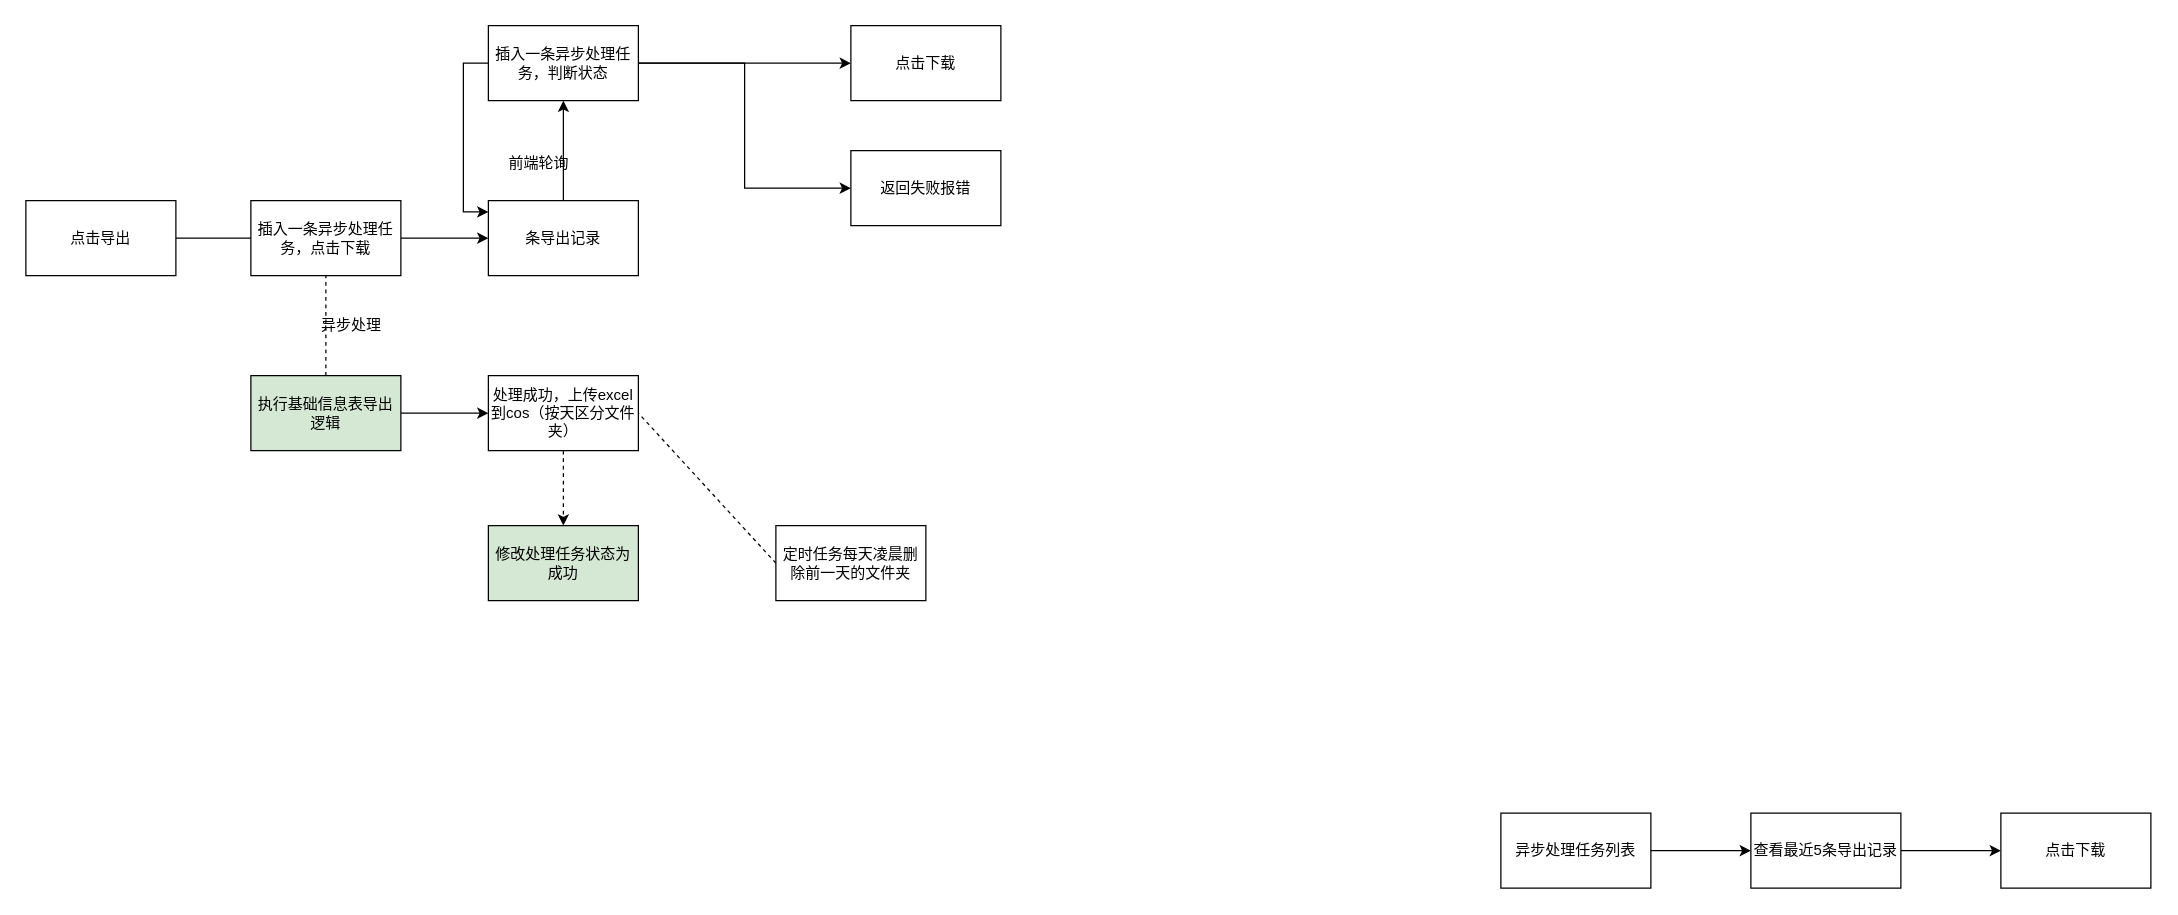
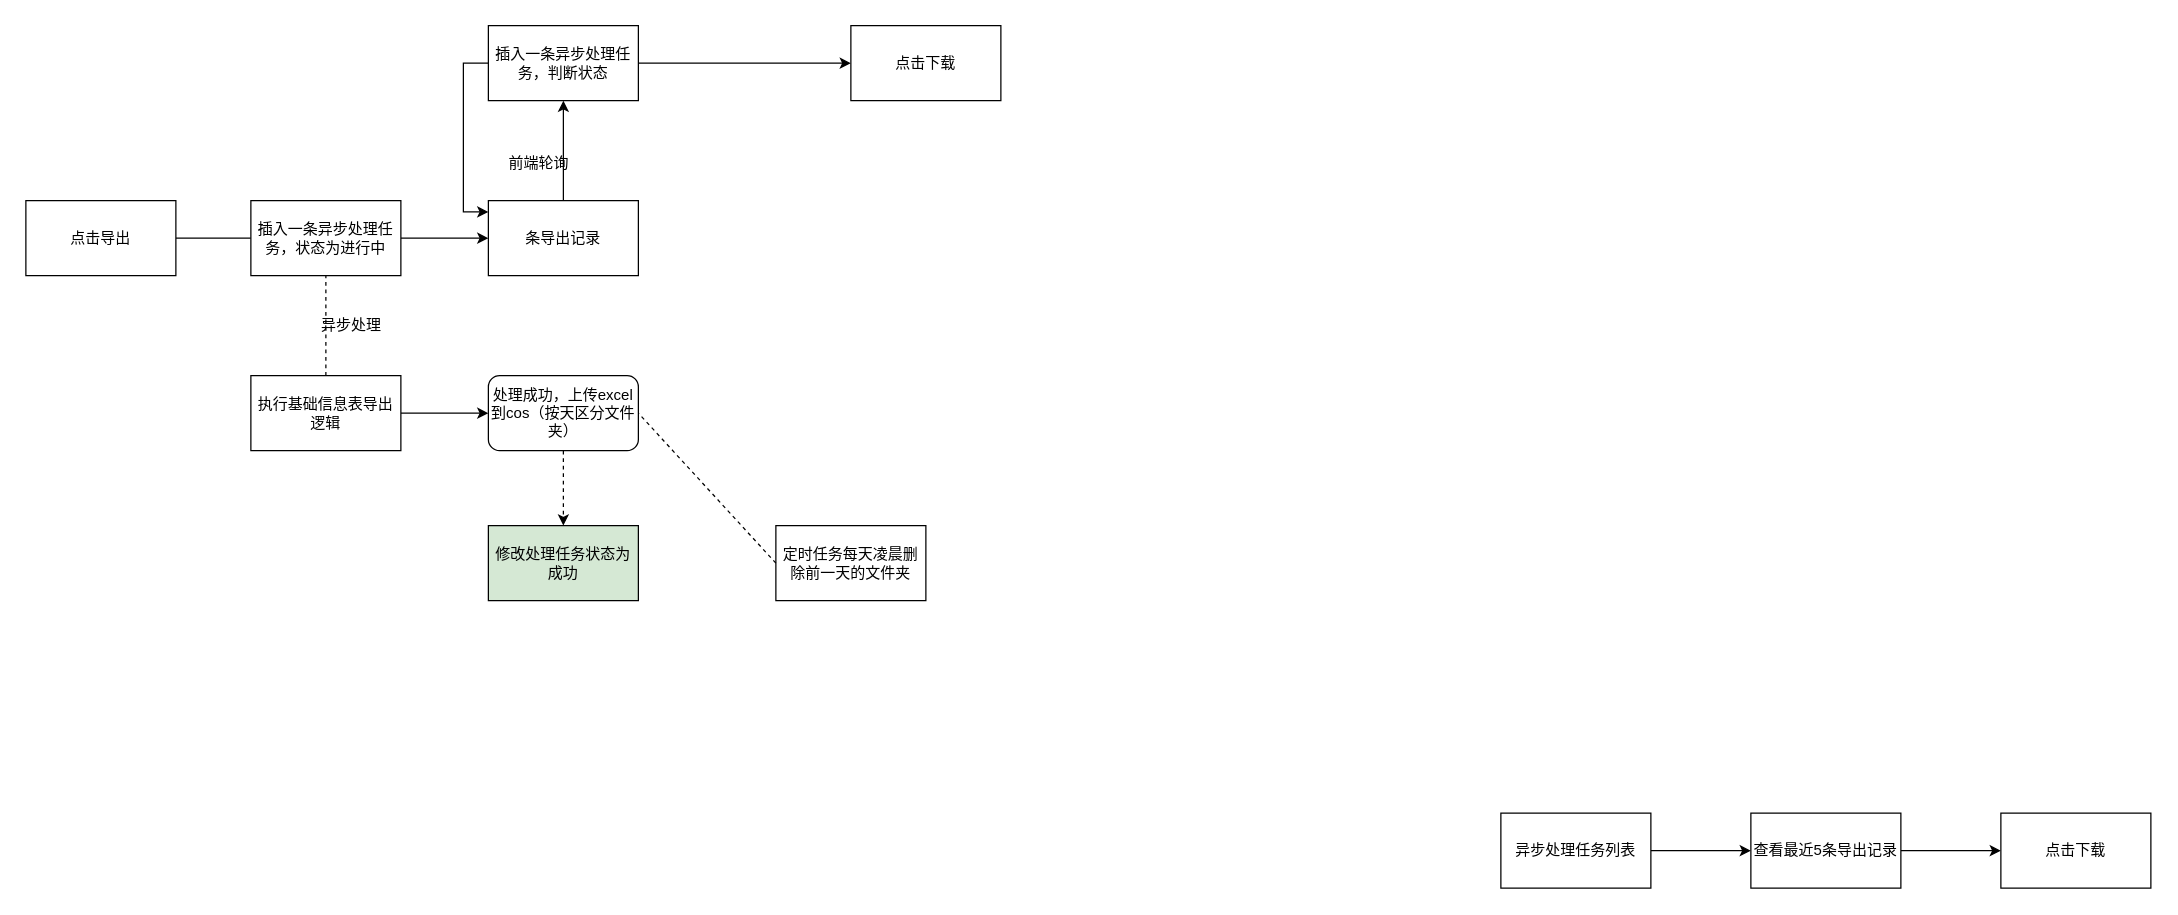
(744, 176) -> none
(926, 188) -> none
(326, 238) -> (326, 238)
(326, 413) -> (326, 413)
(563, 413) -> (563, 413)
